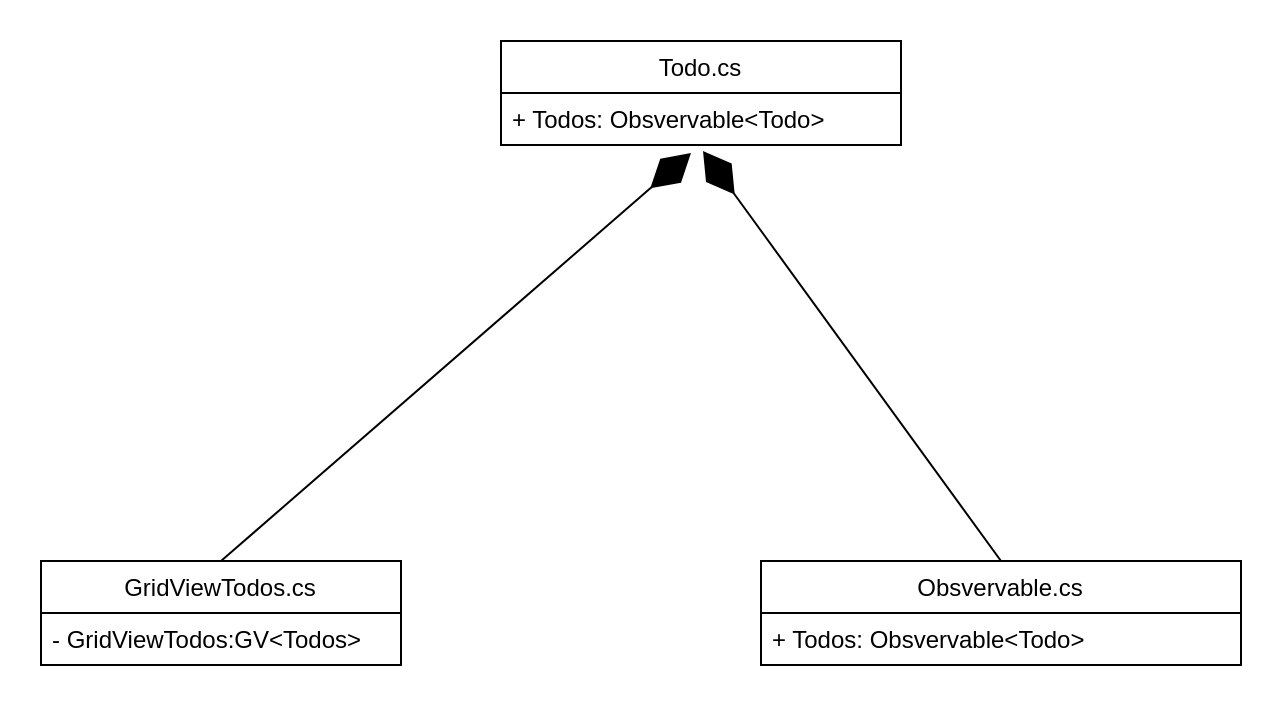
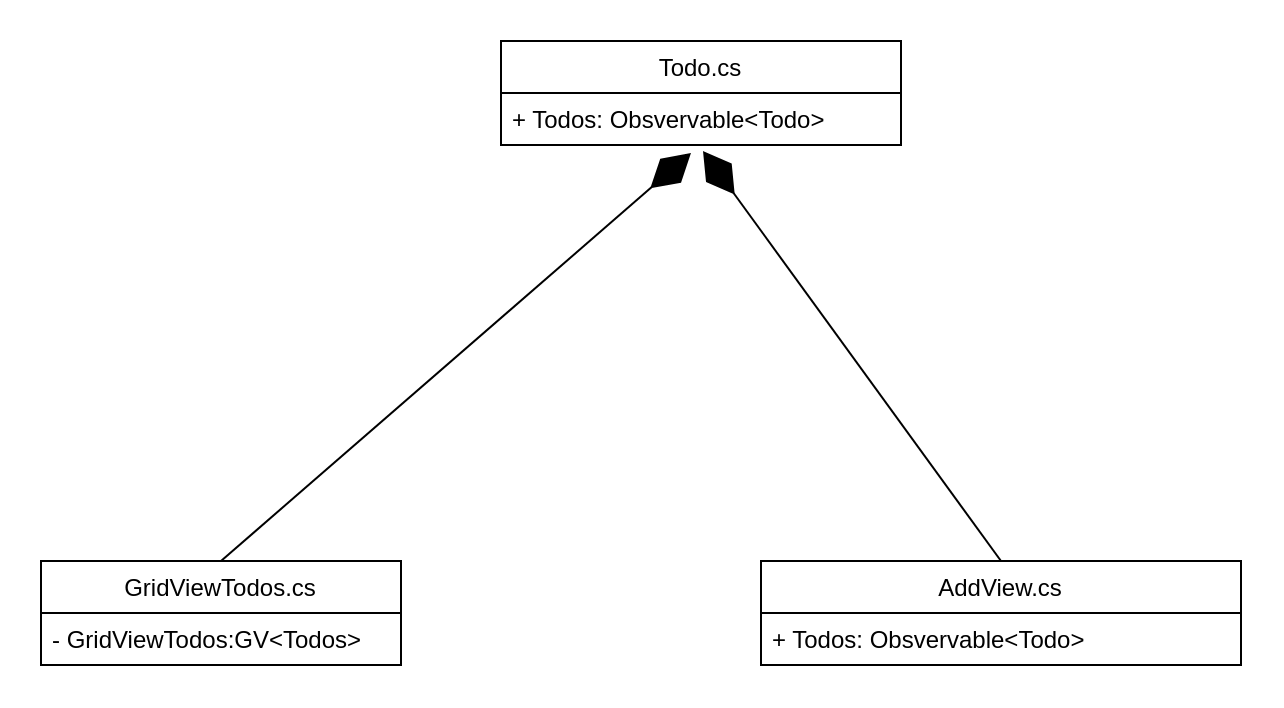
(1000, 588) -> (1000, 588)
